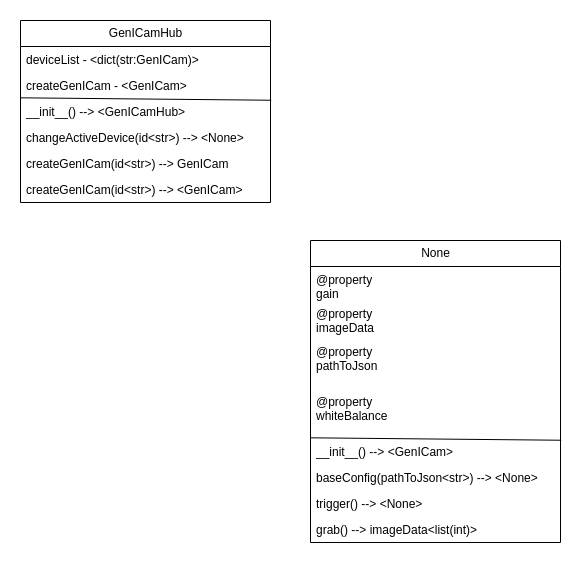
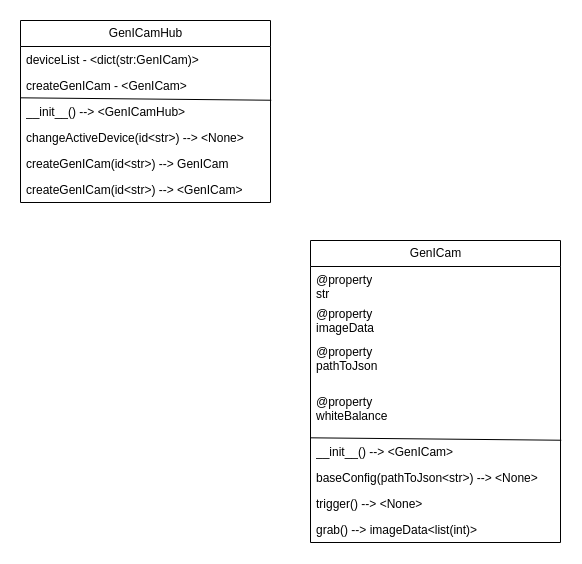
(436, 254) -> (436, 254)
(347, 288) -> (347, 288)
